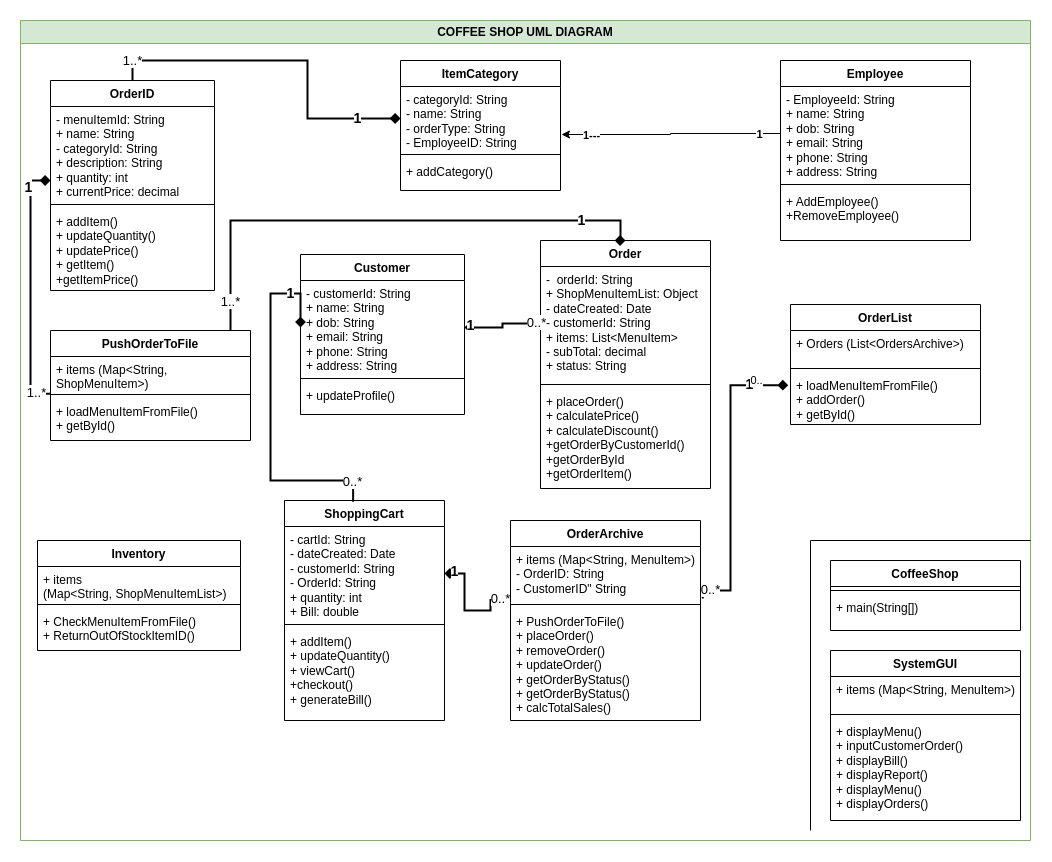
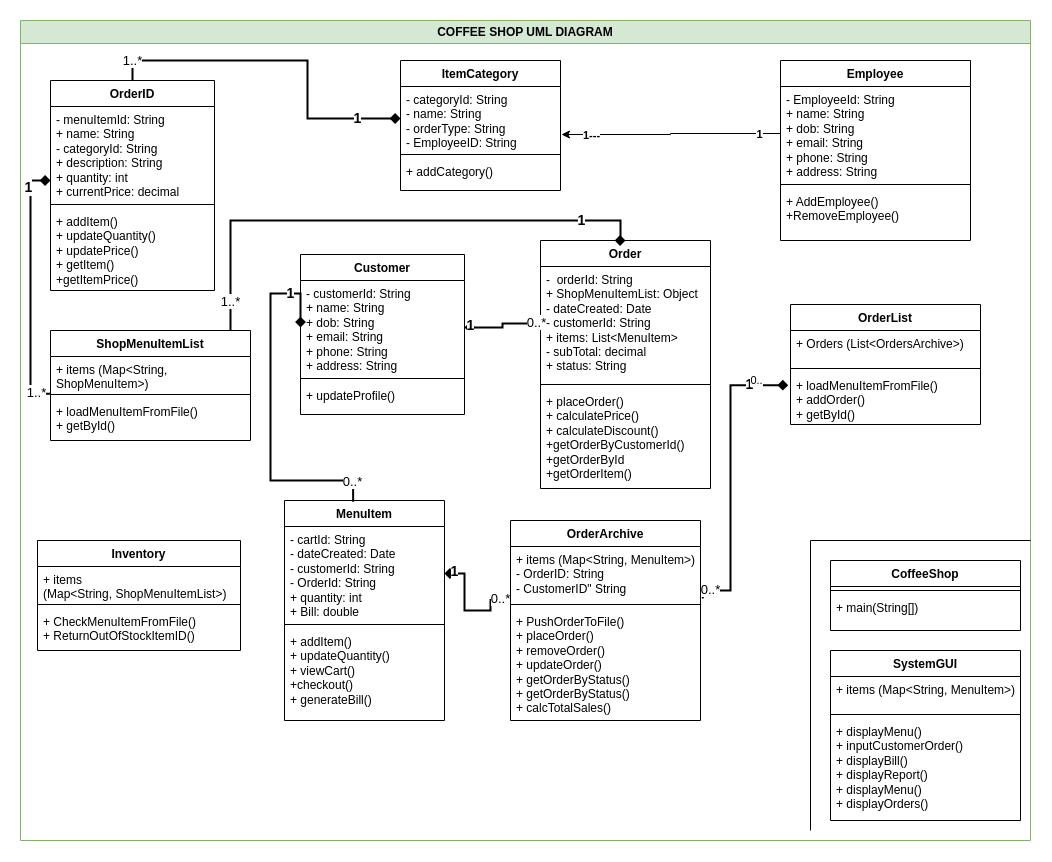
(151, 345) -> (151, 345)
(365, 515) -> (365, 515)
